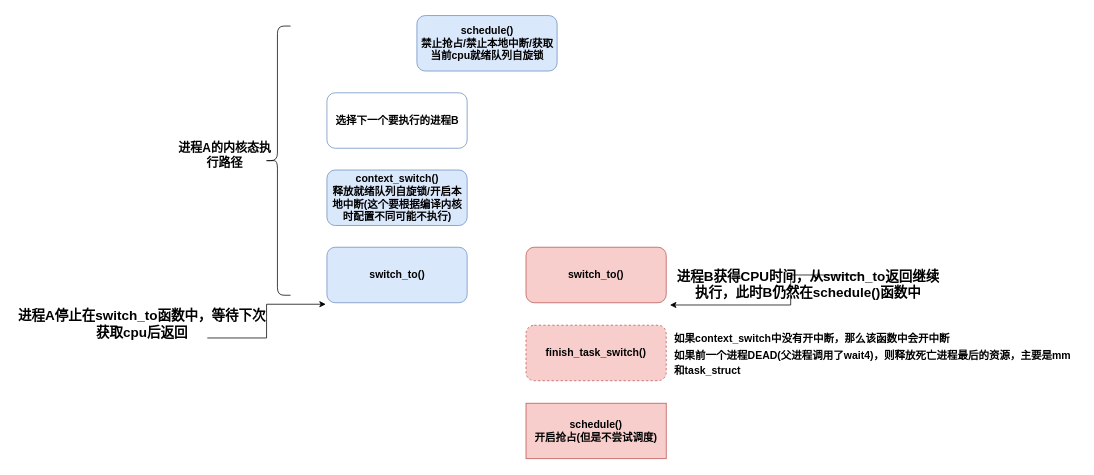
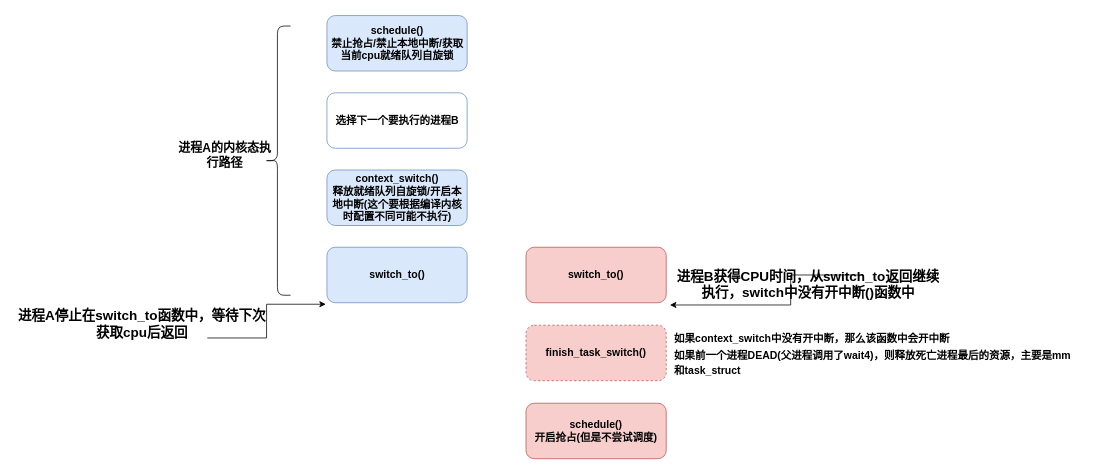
(487, 43) -> (397, 43)
(809, 285) -> (809, 285)
(596, 431) -> (596, 431)
